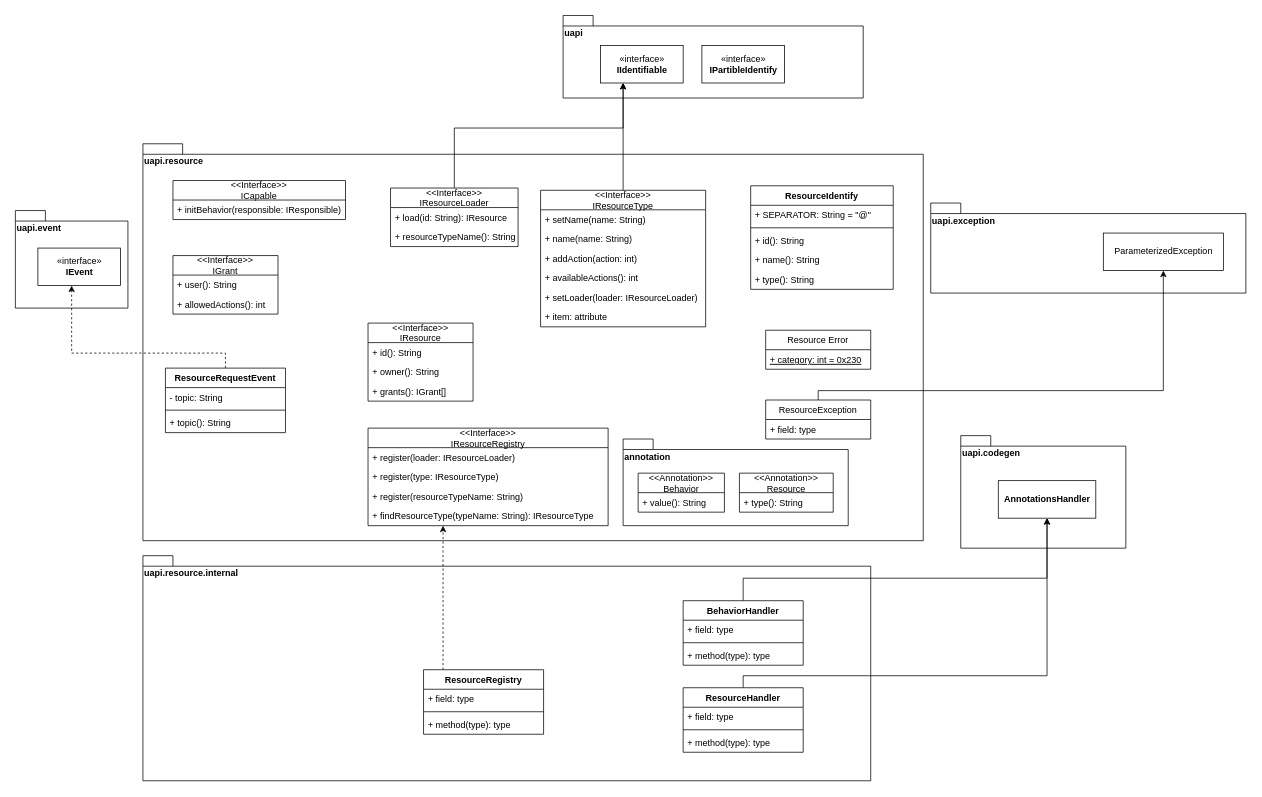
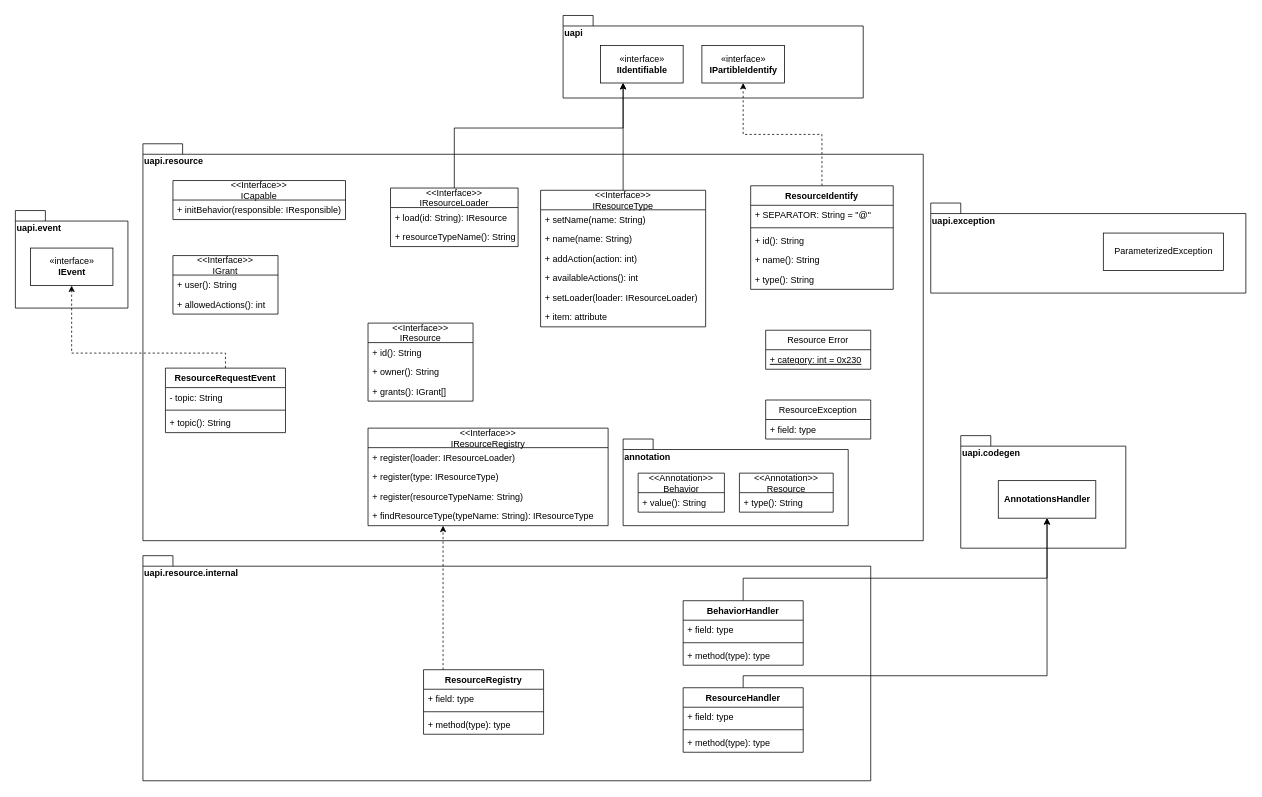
none -> (780, 134)
(79, 267) -> (72, 267)
(1045, 390) -> none
